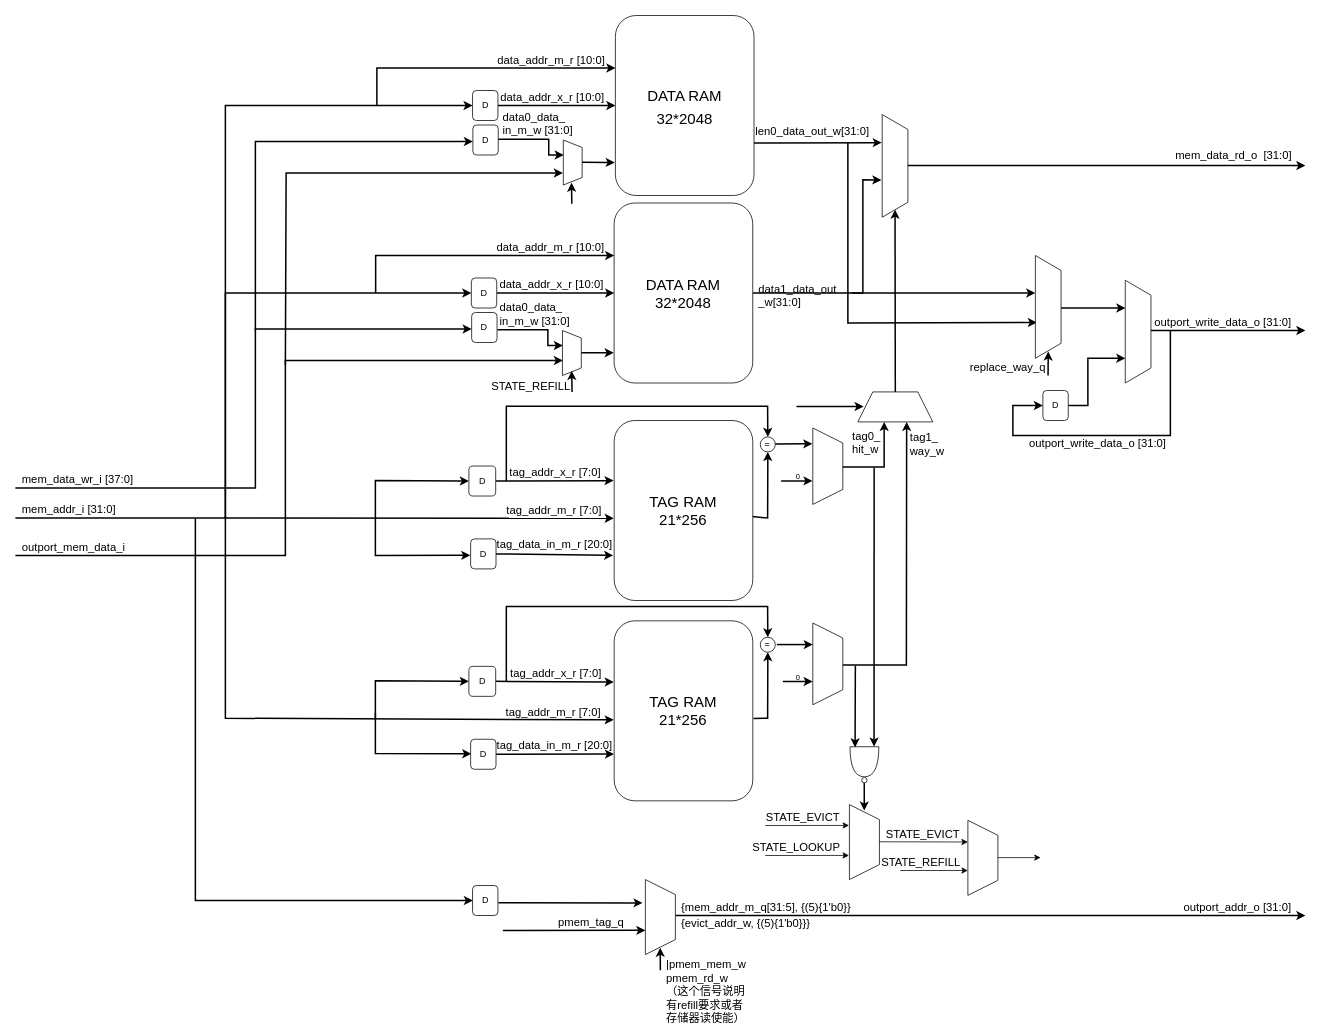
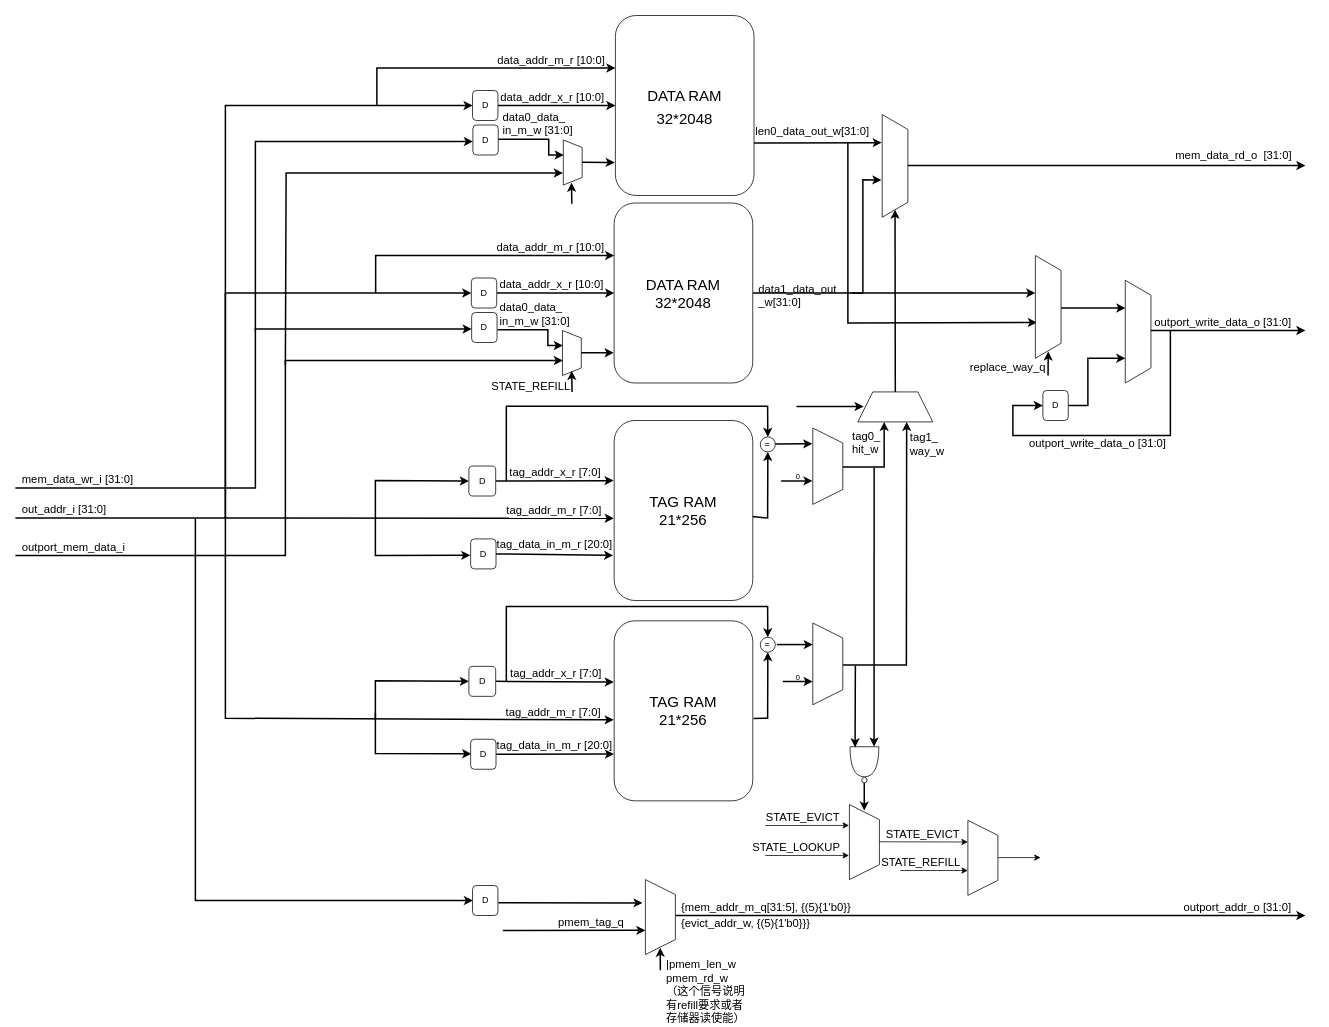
(81, 480) -> (81, 480)
(71, 510) -> (71, 510)
(710, 992) -> (710, 992)
